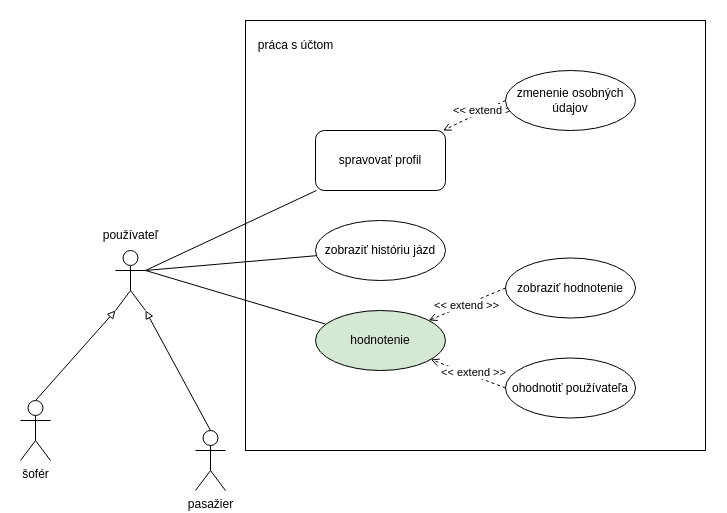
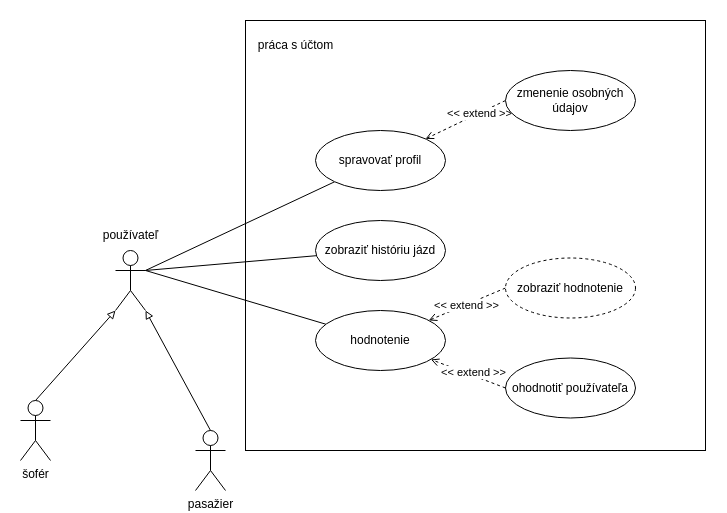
(381, 161) -> (381, 161)
(571, 288) -> (571, 288)
(381, 341) -> (381, 341)
